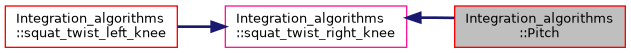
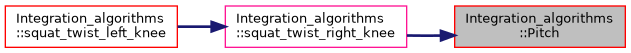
(437, 18) -> (424, 36)
